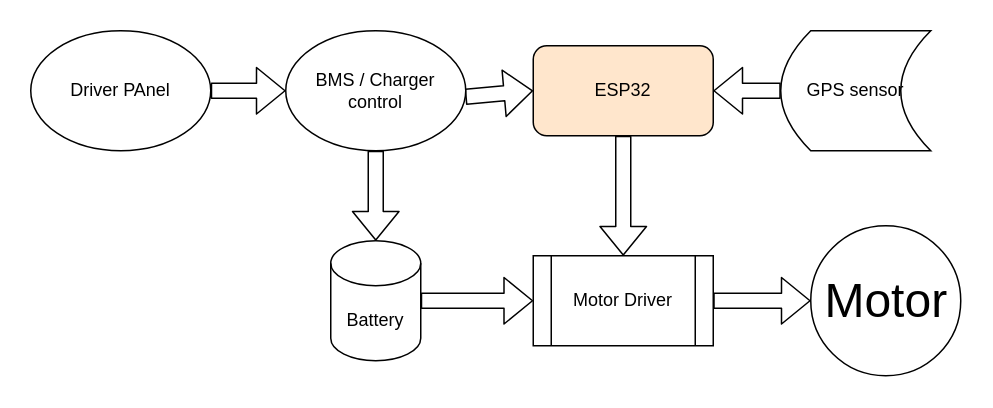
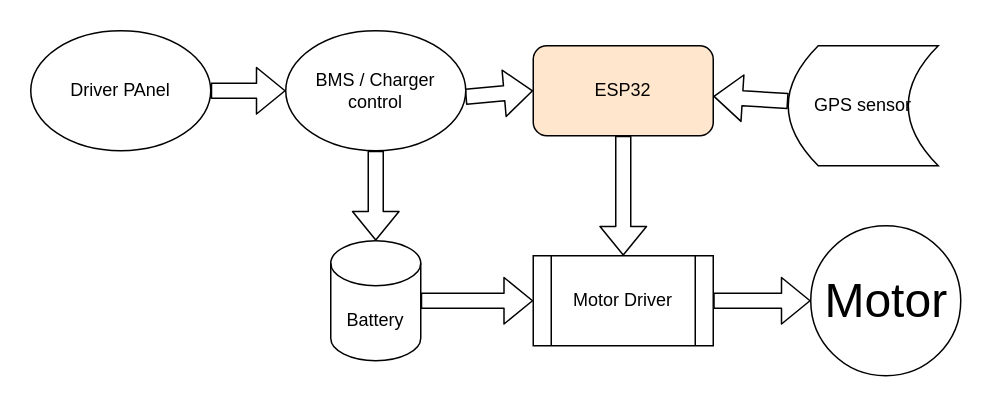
(856, 91) -> (863, 106)
